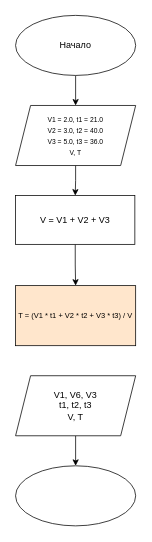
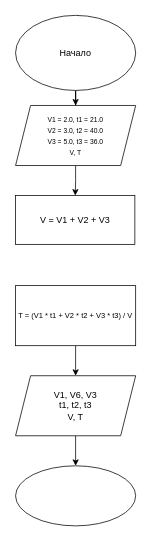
(75, 45) -> (75, 53)
(75, 262) -> none
(75, 315) -> (75, 315)
none -> (75, 357)
